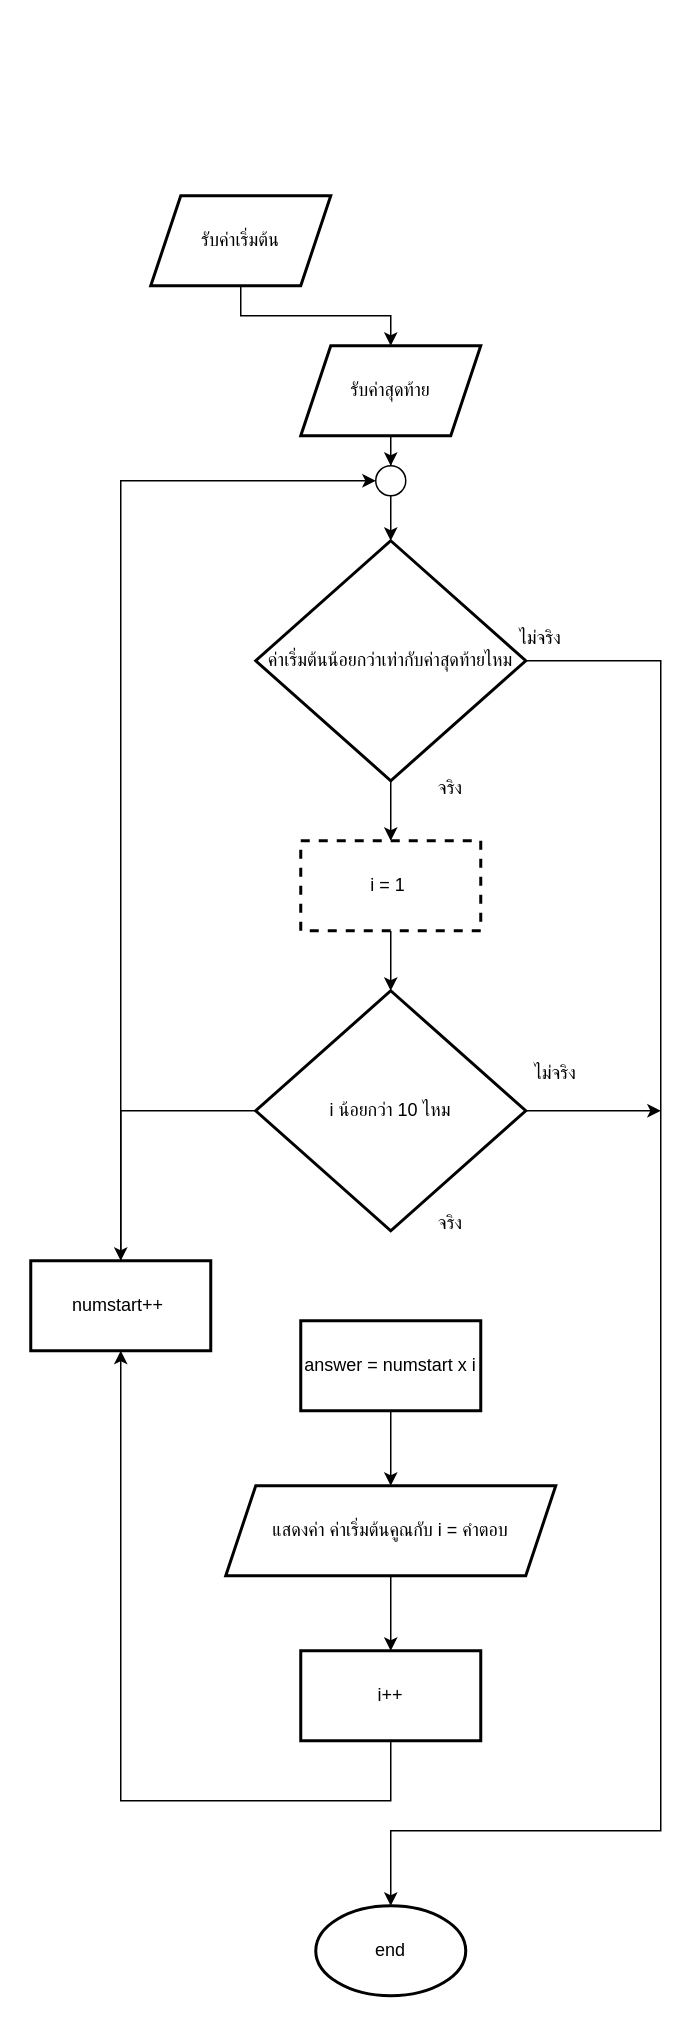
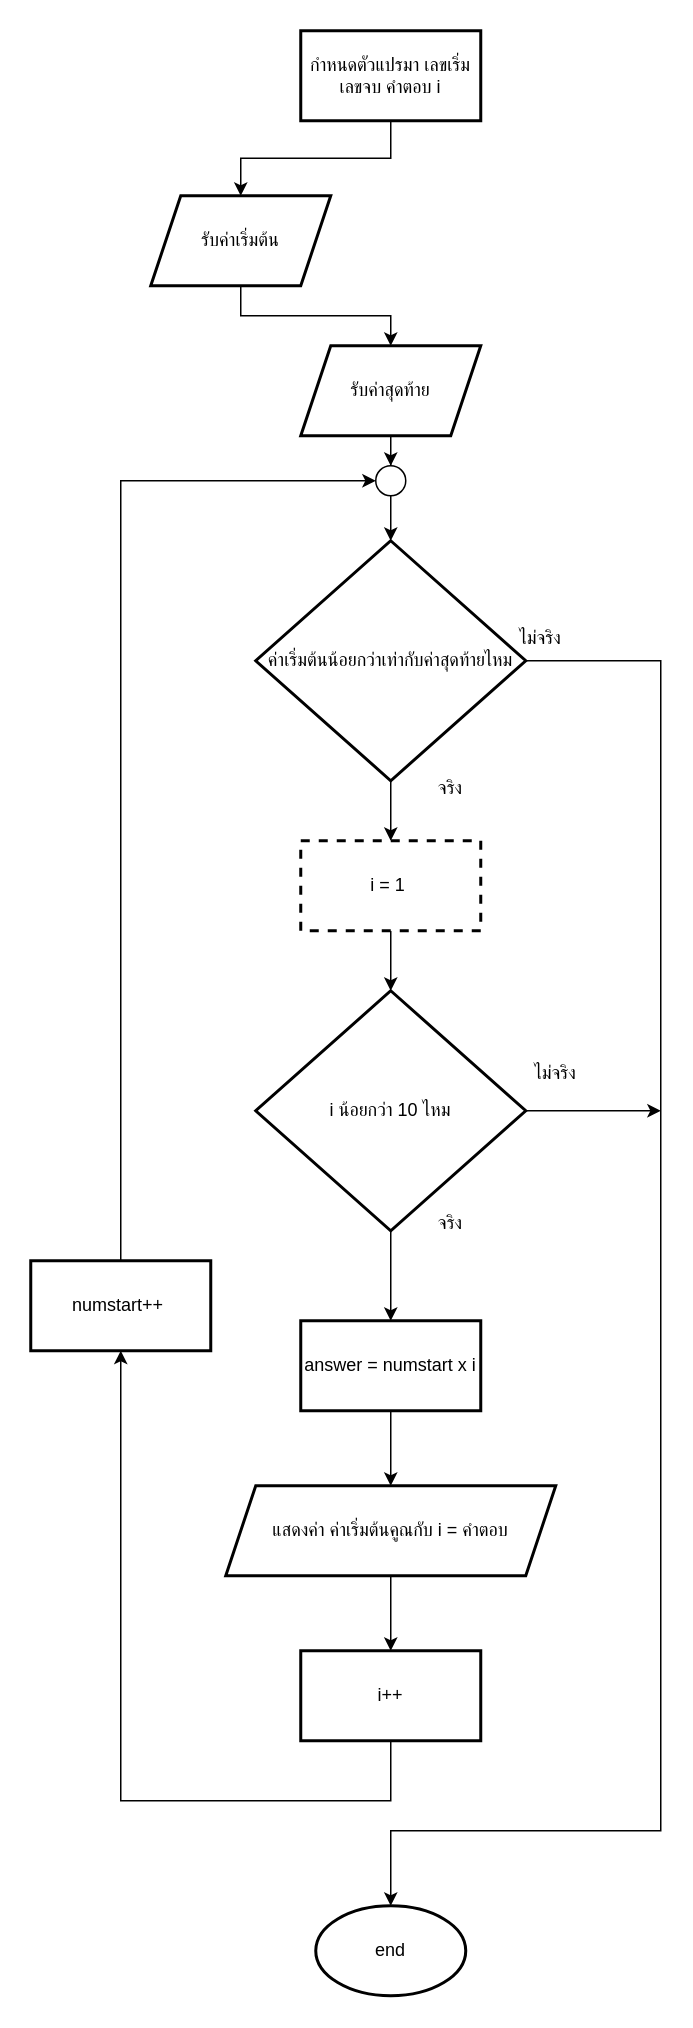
none -> (391, 76)
none -> (321, 158)
(189, 1111) -> (391, 1271)
